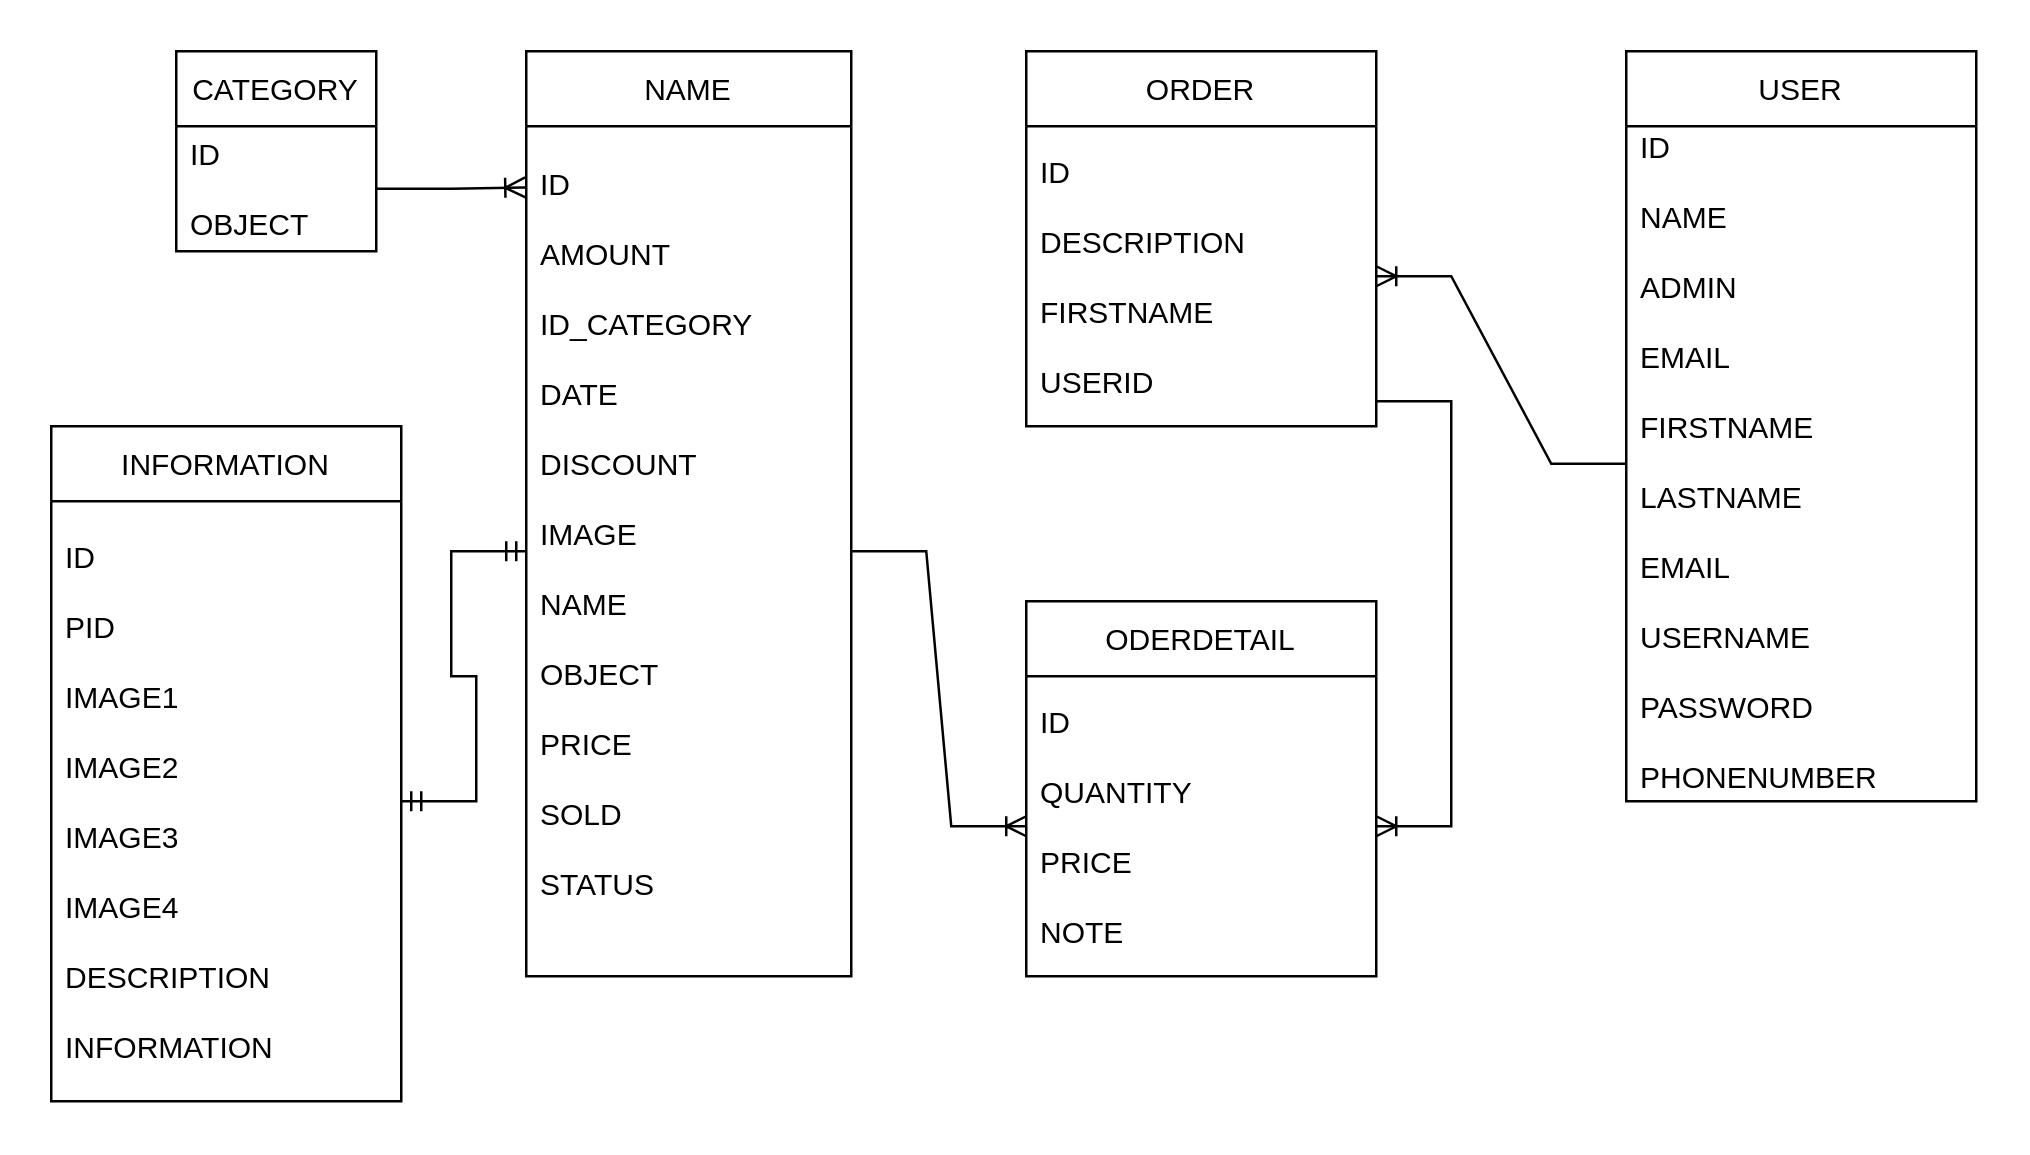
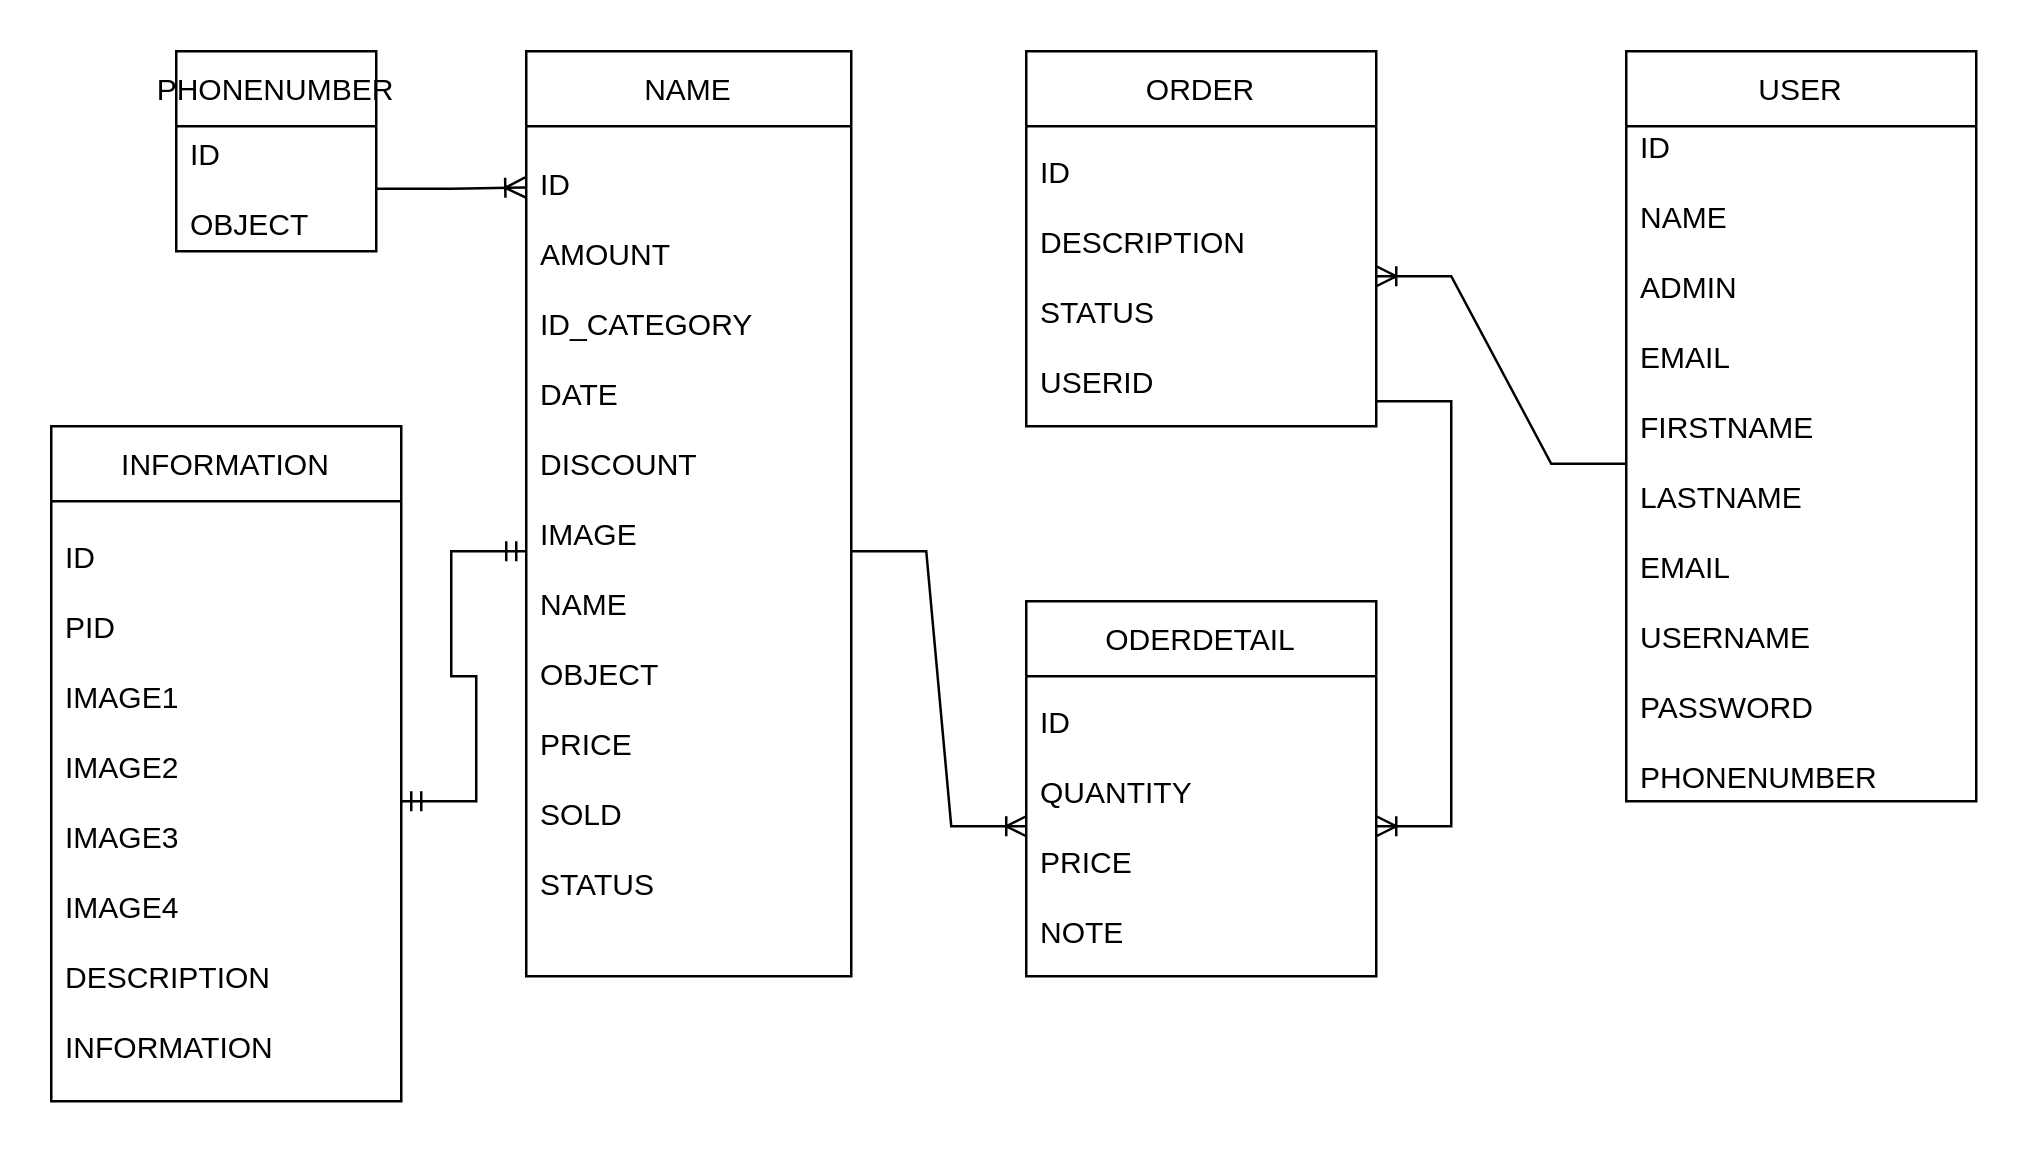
(275, 90) -> (275, 90)
(1057, 173) -> (1057, 173)
